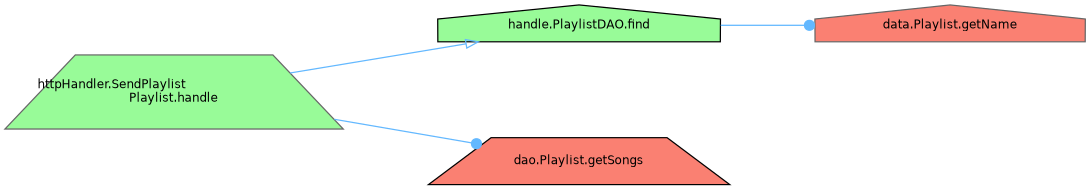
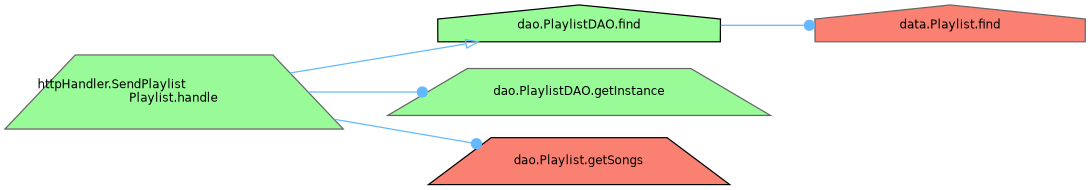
(579, 25) -> (579, 25)
(950, 25) -> (950, 25)
none -> (579, 92)
